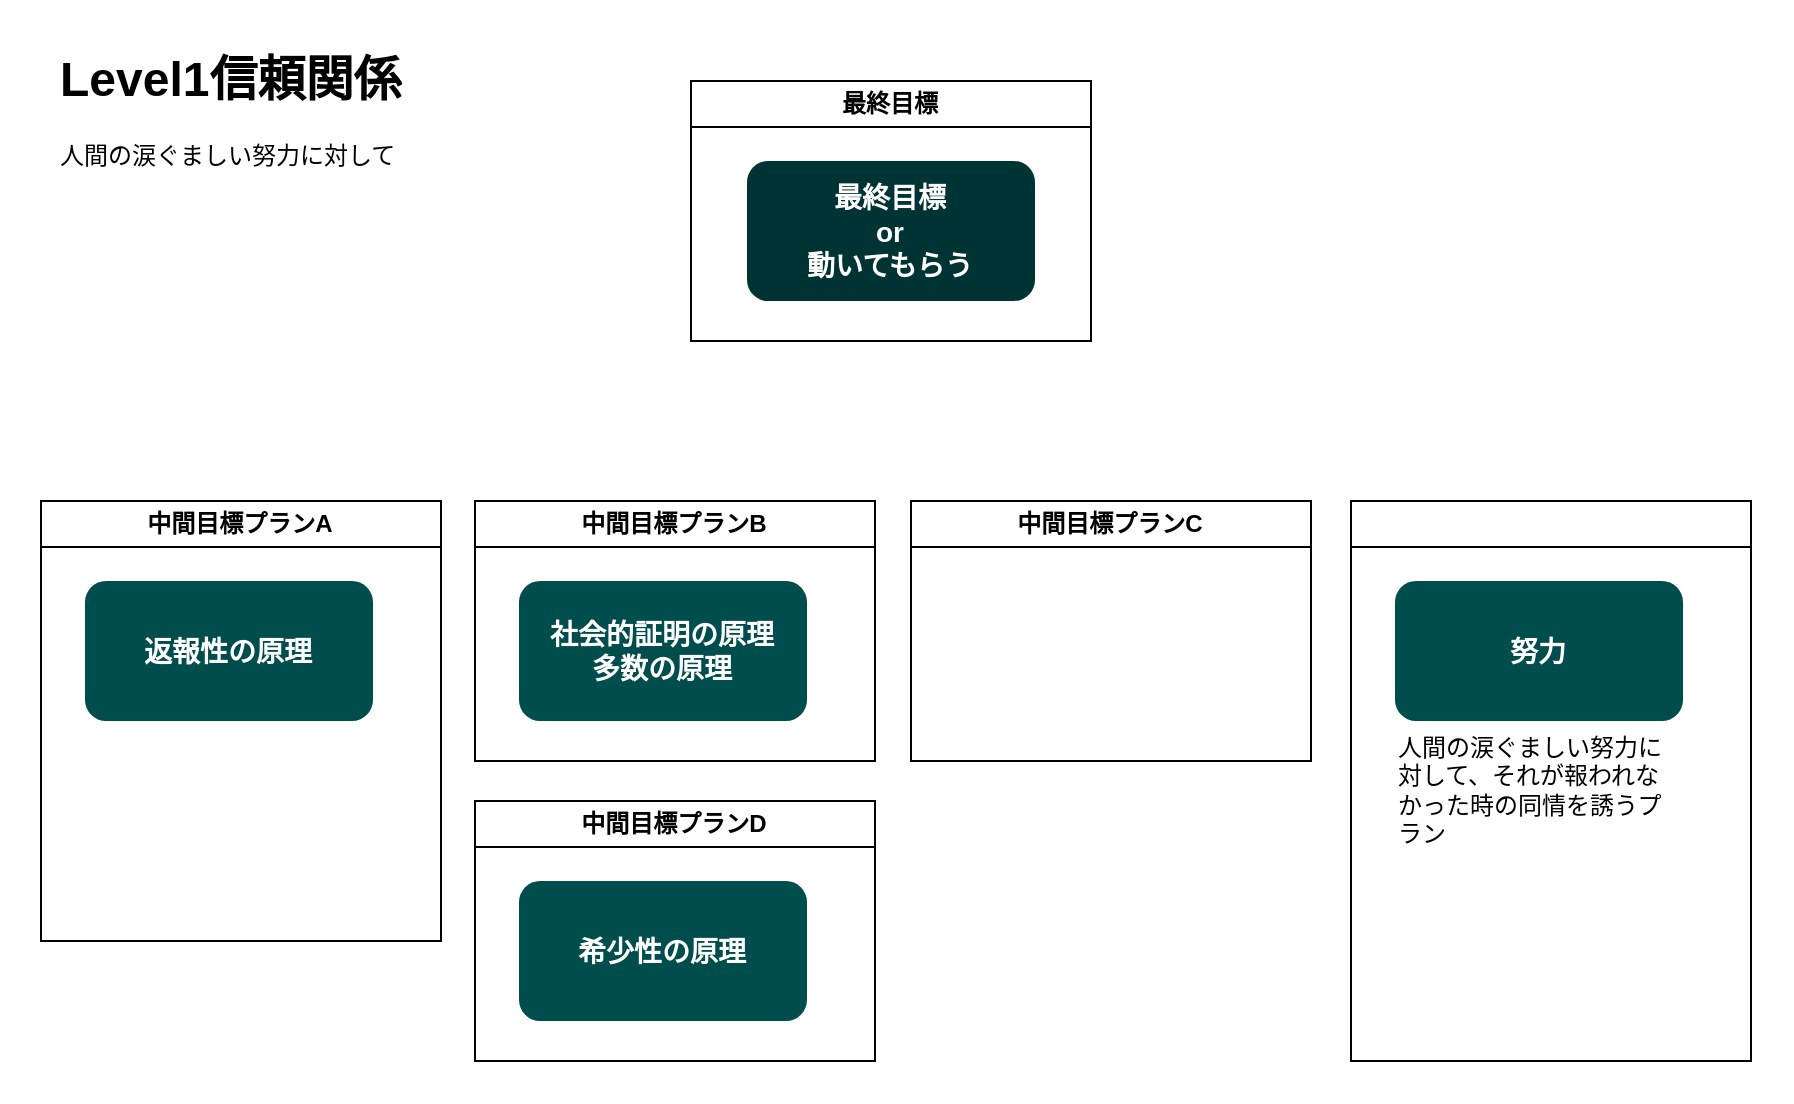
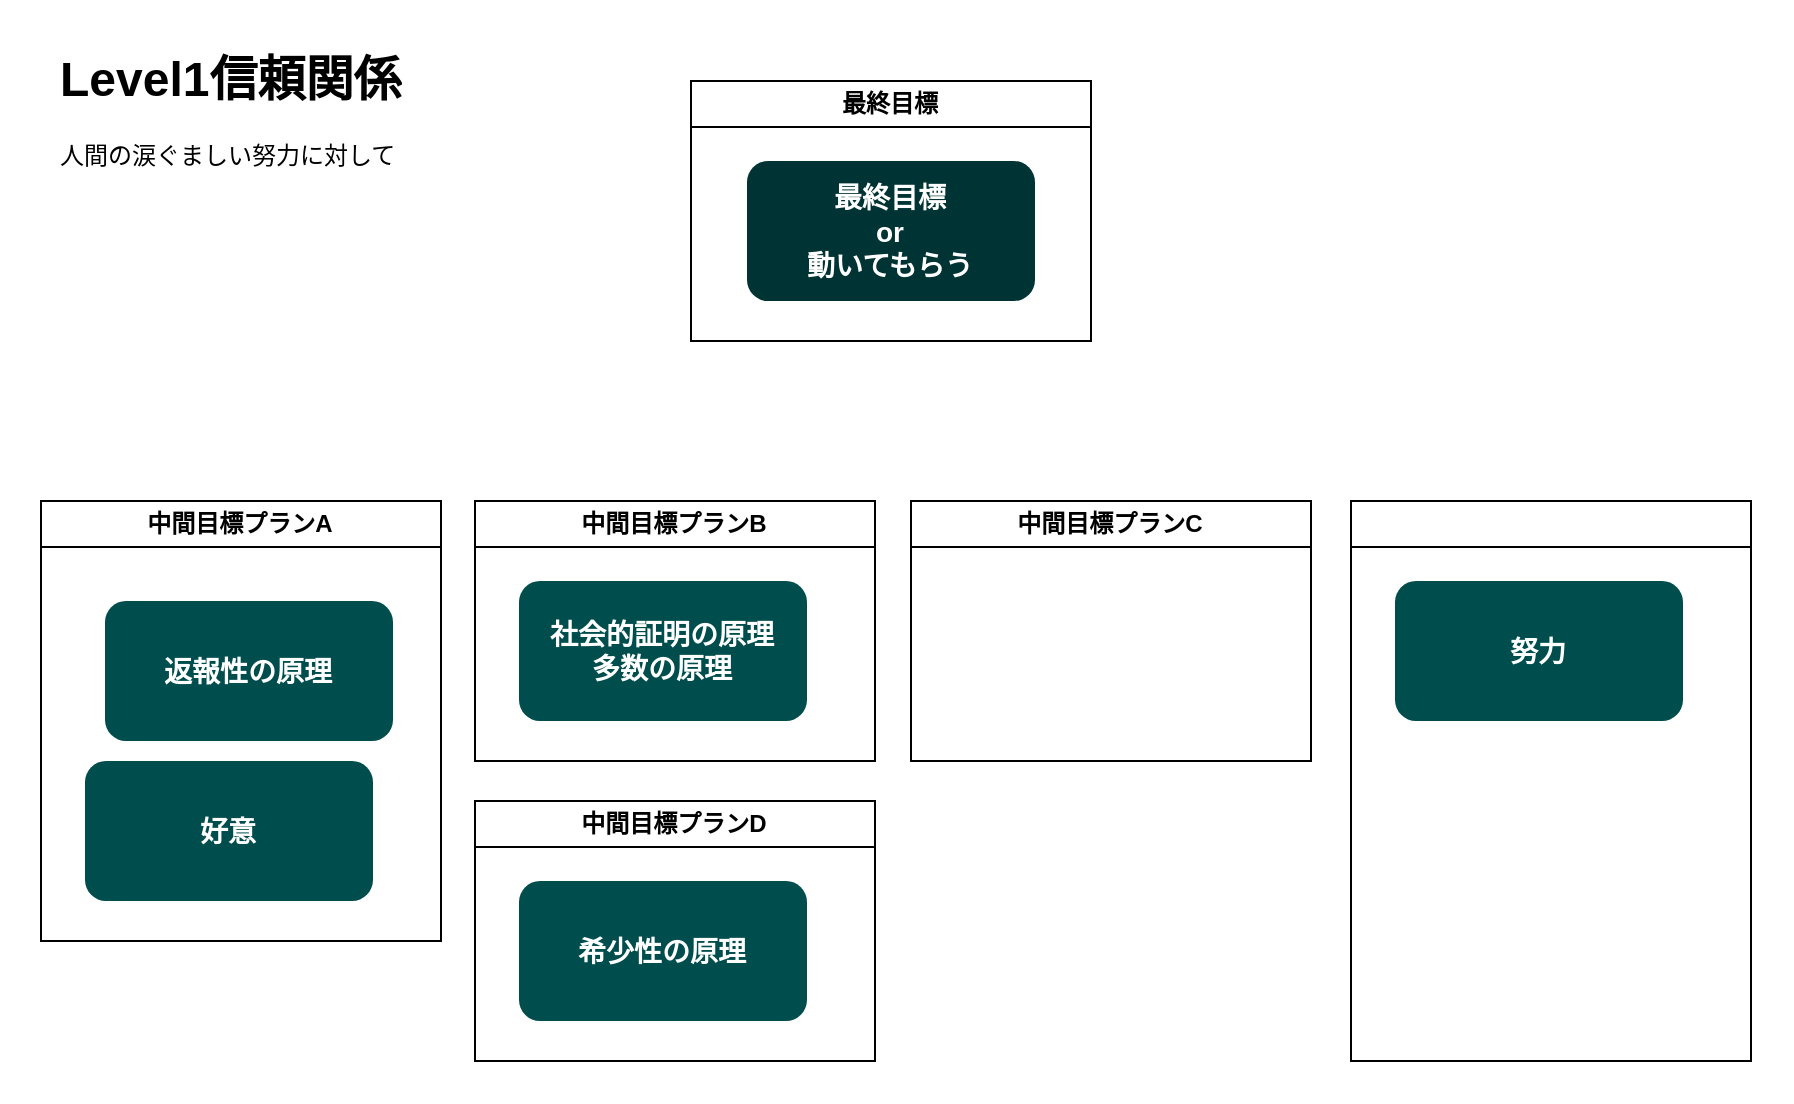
(229, 651) -> (249, 671)
(1533, 791) -> none
none -> (229, 831)
